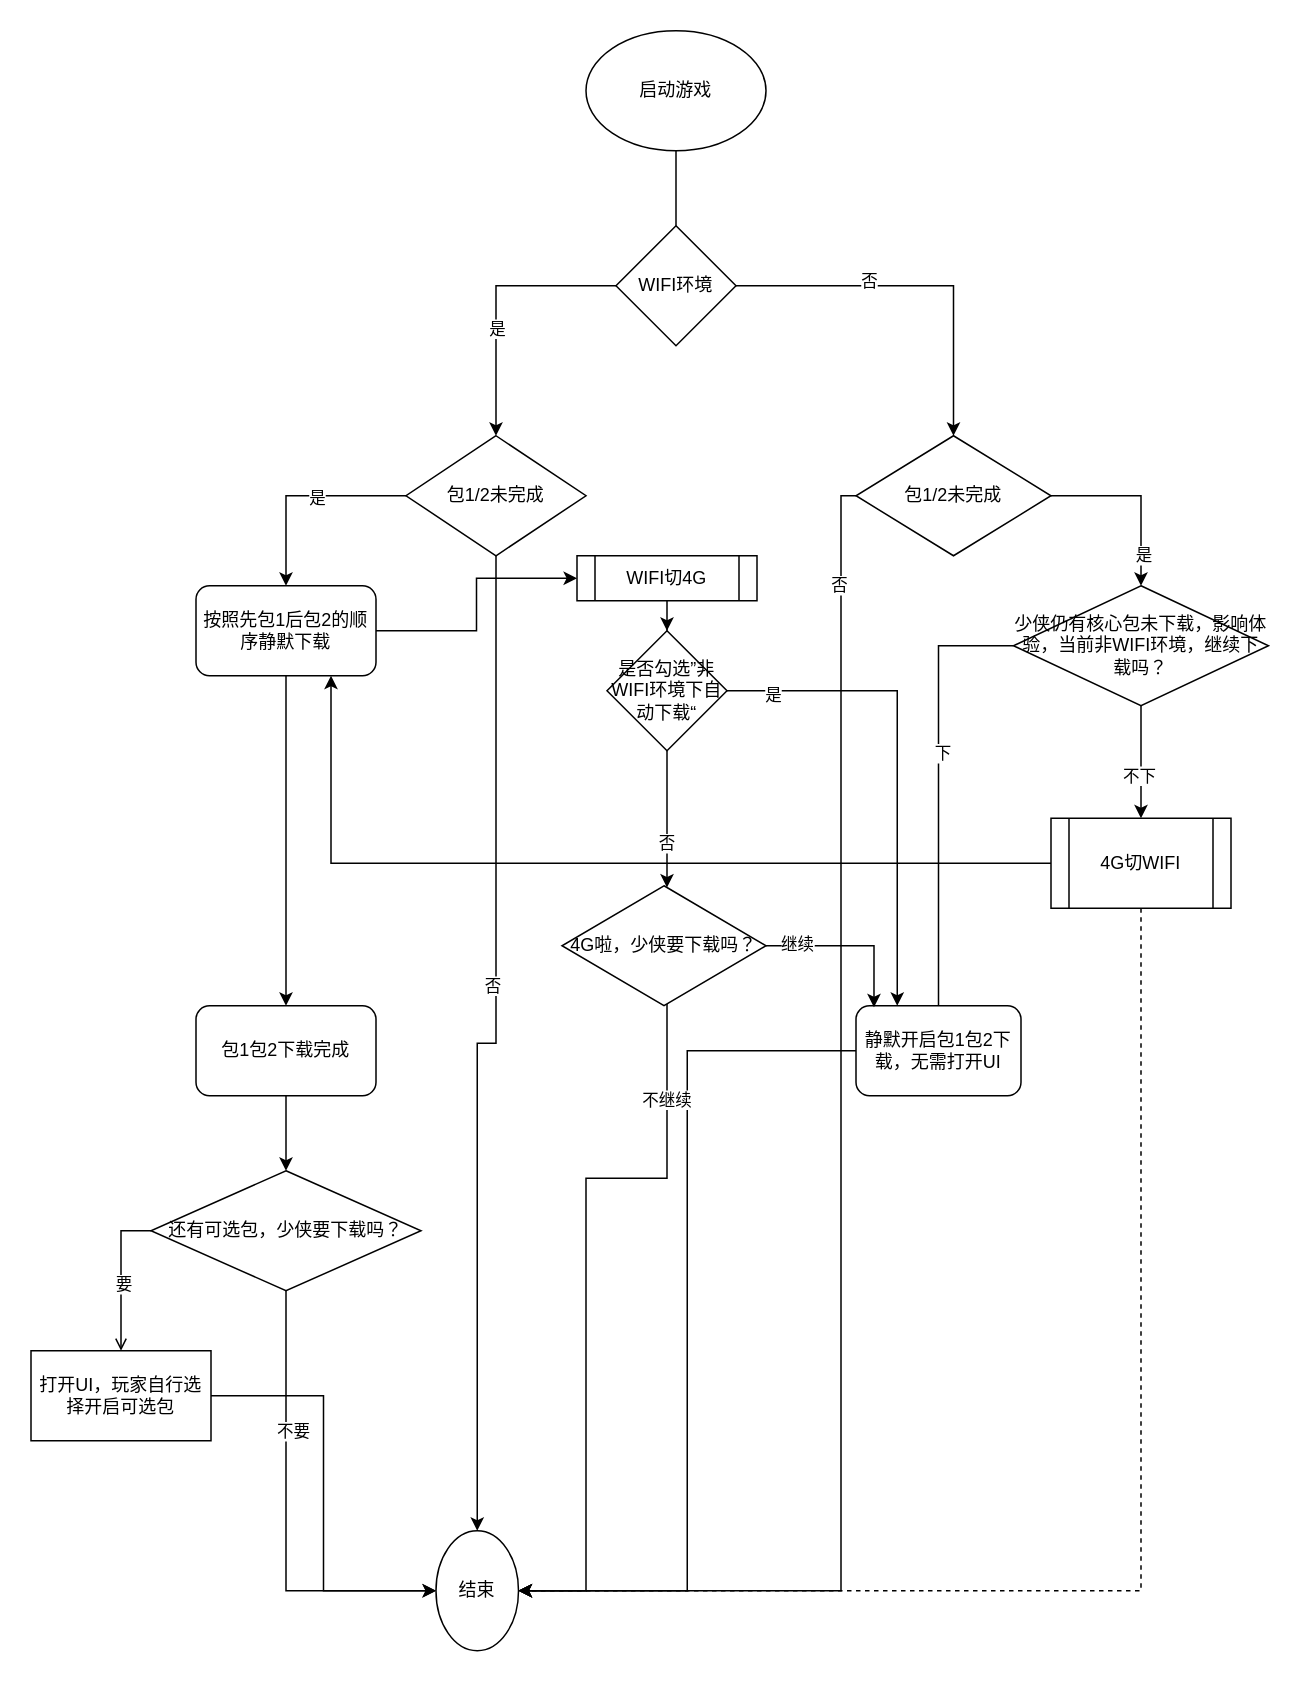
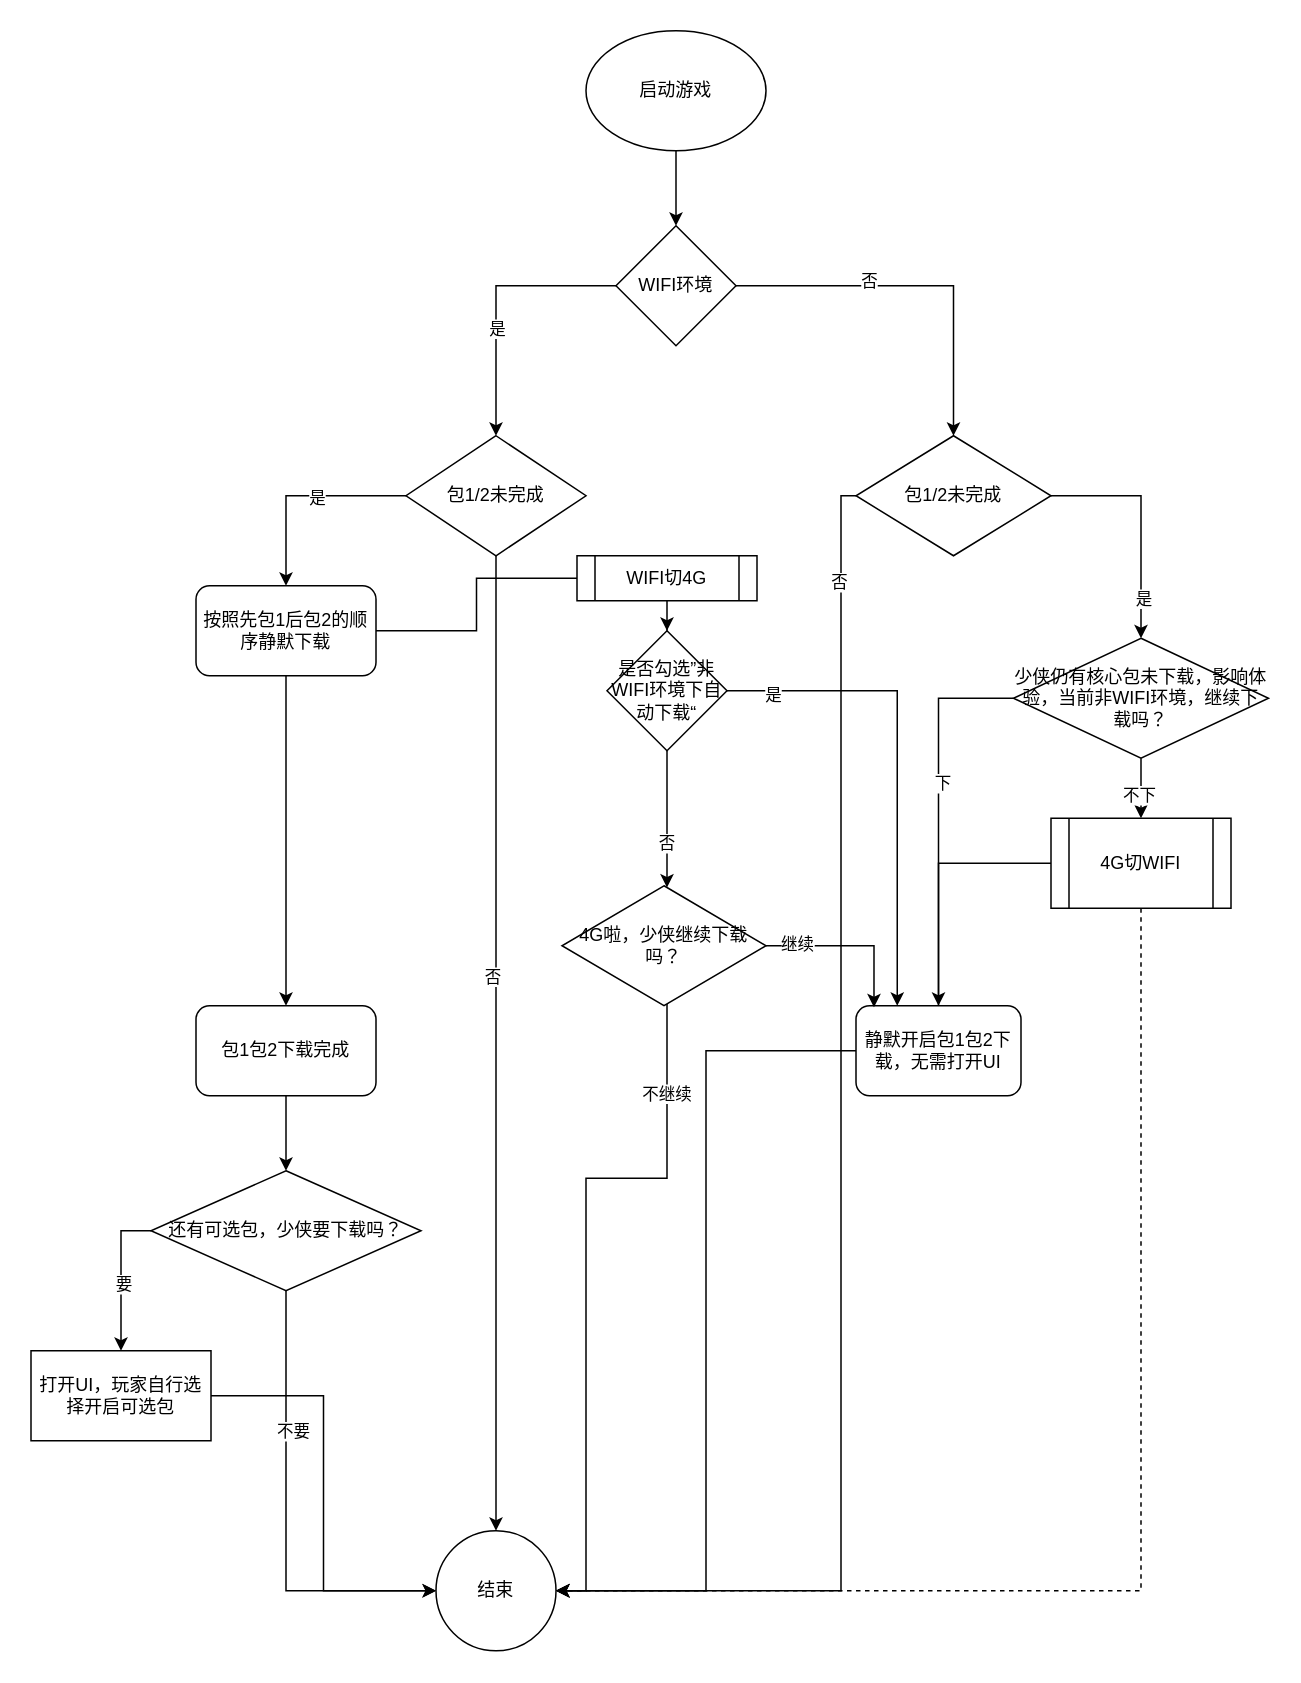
(676, 218) -> (676, 214)
(565, 578) -> (570, 578)
(1141, 646) -> (1141, 698)
(545, 863) -> (941, 863)
(664, 946) -> (664, 946)
(121, 1341) -> (121, 1339)
(477, 1591) -> (496, 1591)
